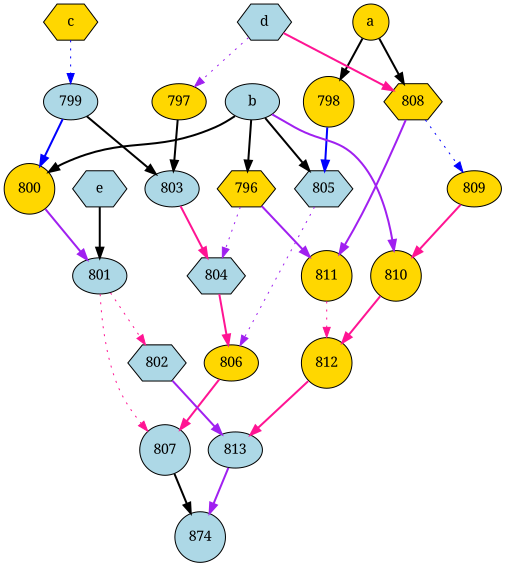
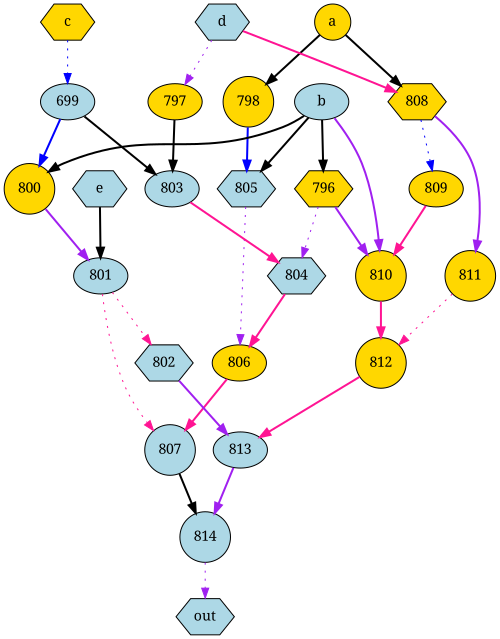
(71, 102) -> (68, 102)
(282, 228) -> (348, 226)
(200, 537) -> (205, 537)
none -> (205, 617)
